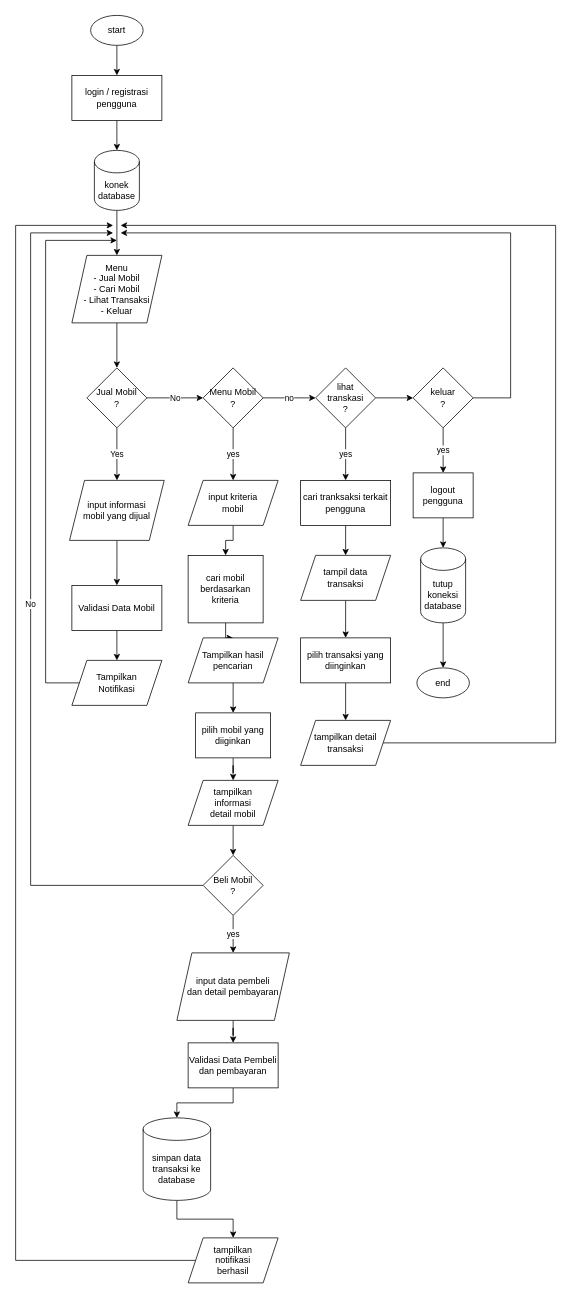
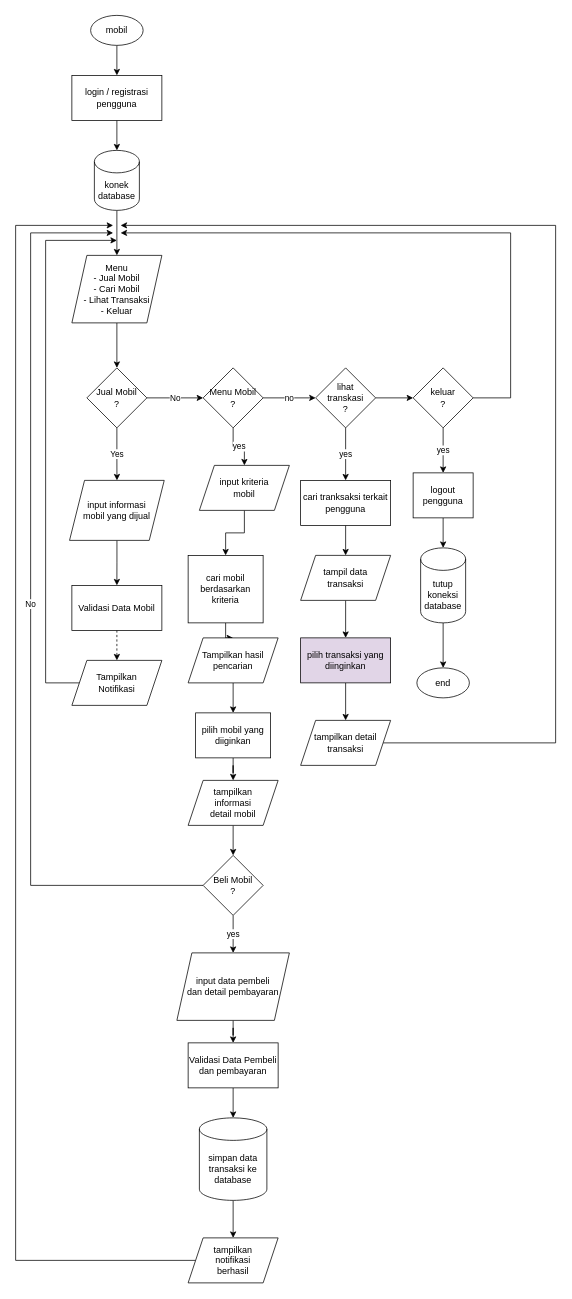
(117, 30) -> (117, 30)
(233, 503) -> (244, 488)
(117, 642) -> (117, 642)
(345, 660) -> (345, 660)
(177, 1159) -> (233, 1159)
